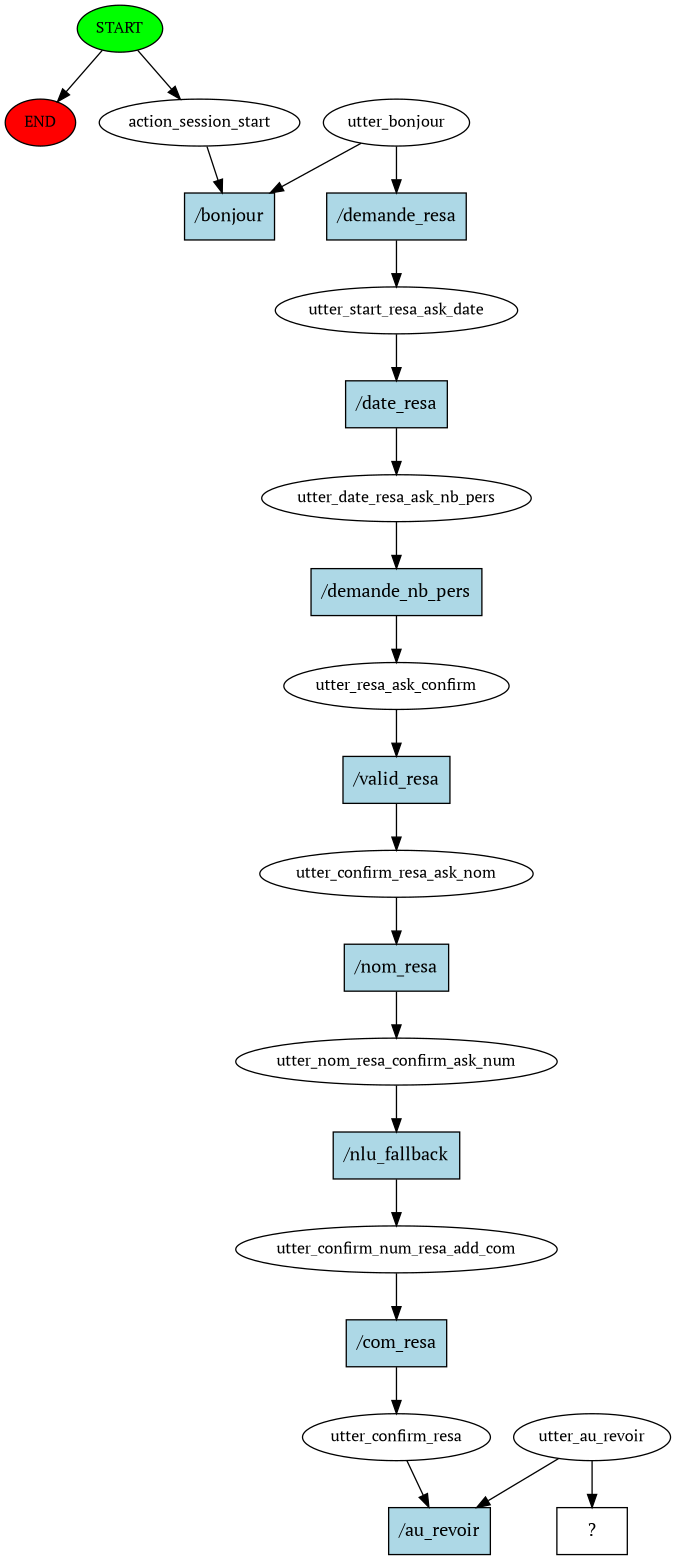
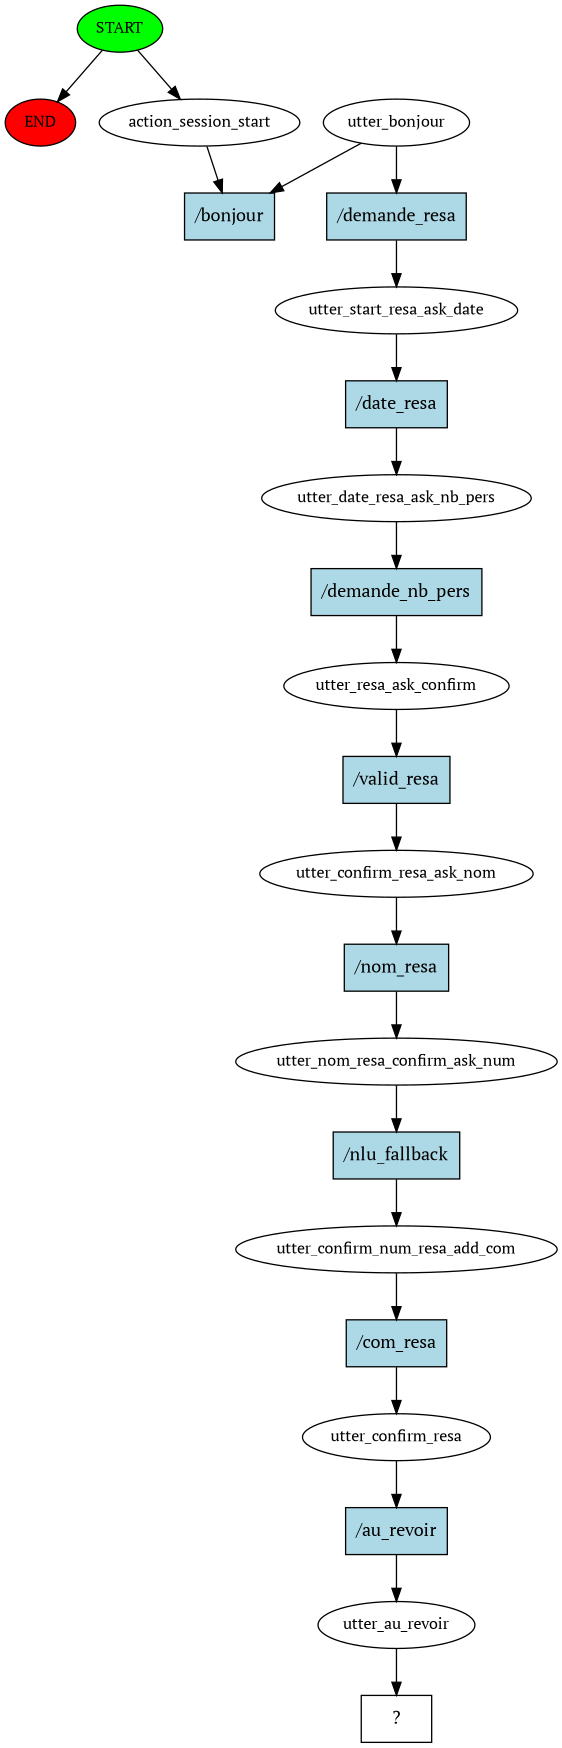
(523, 1480) -> (396, 1572)
